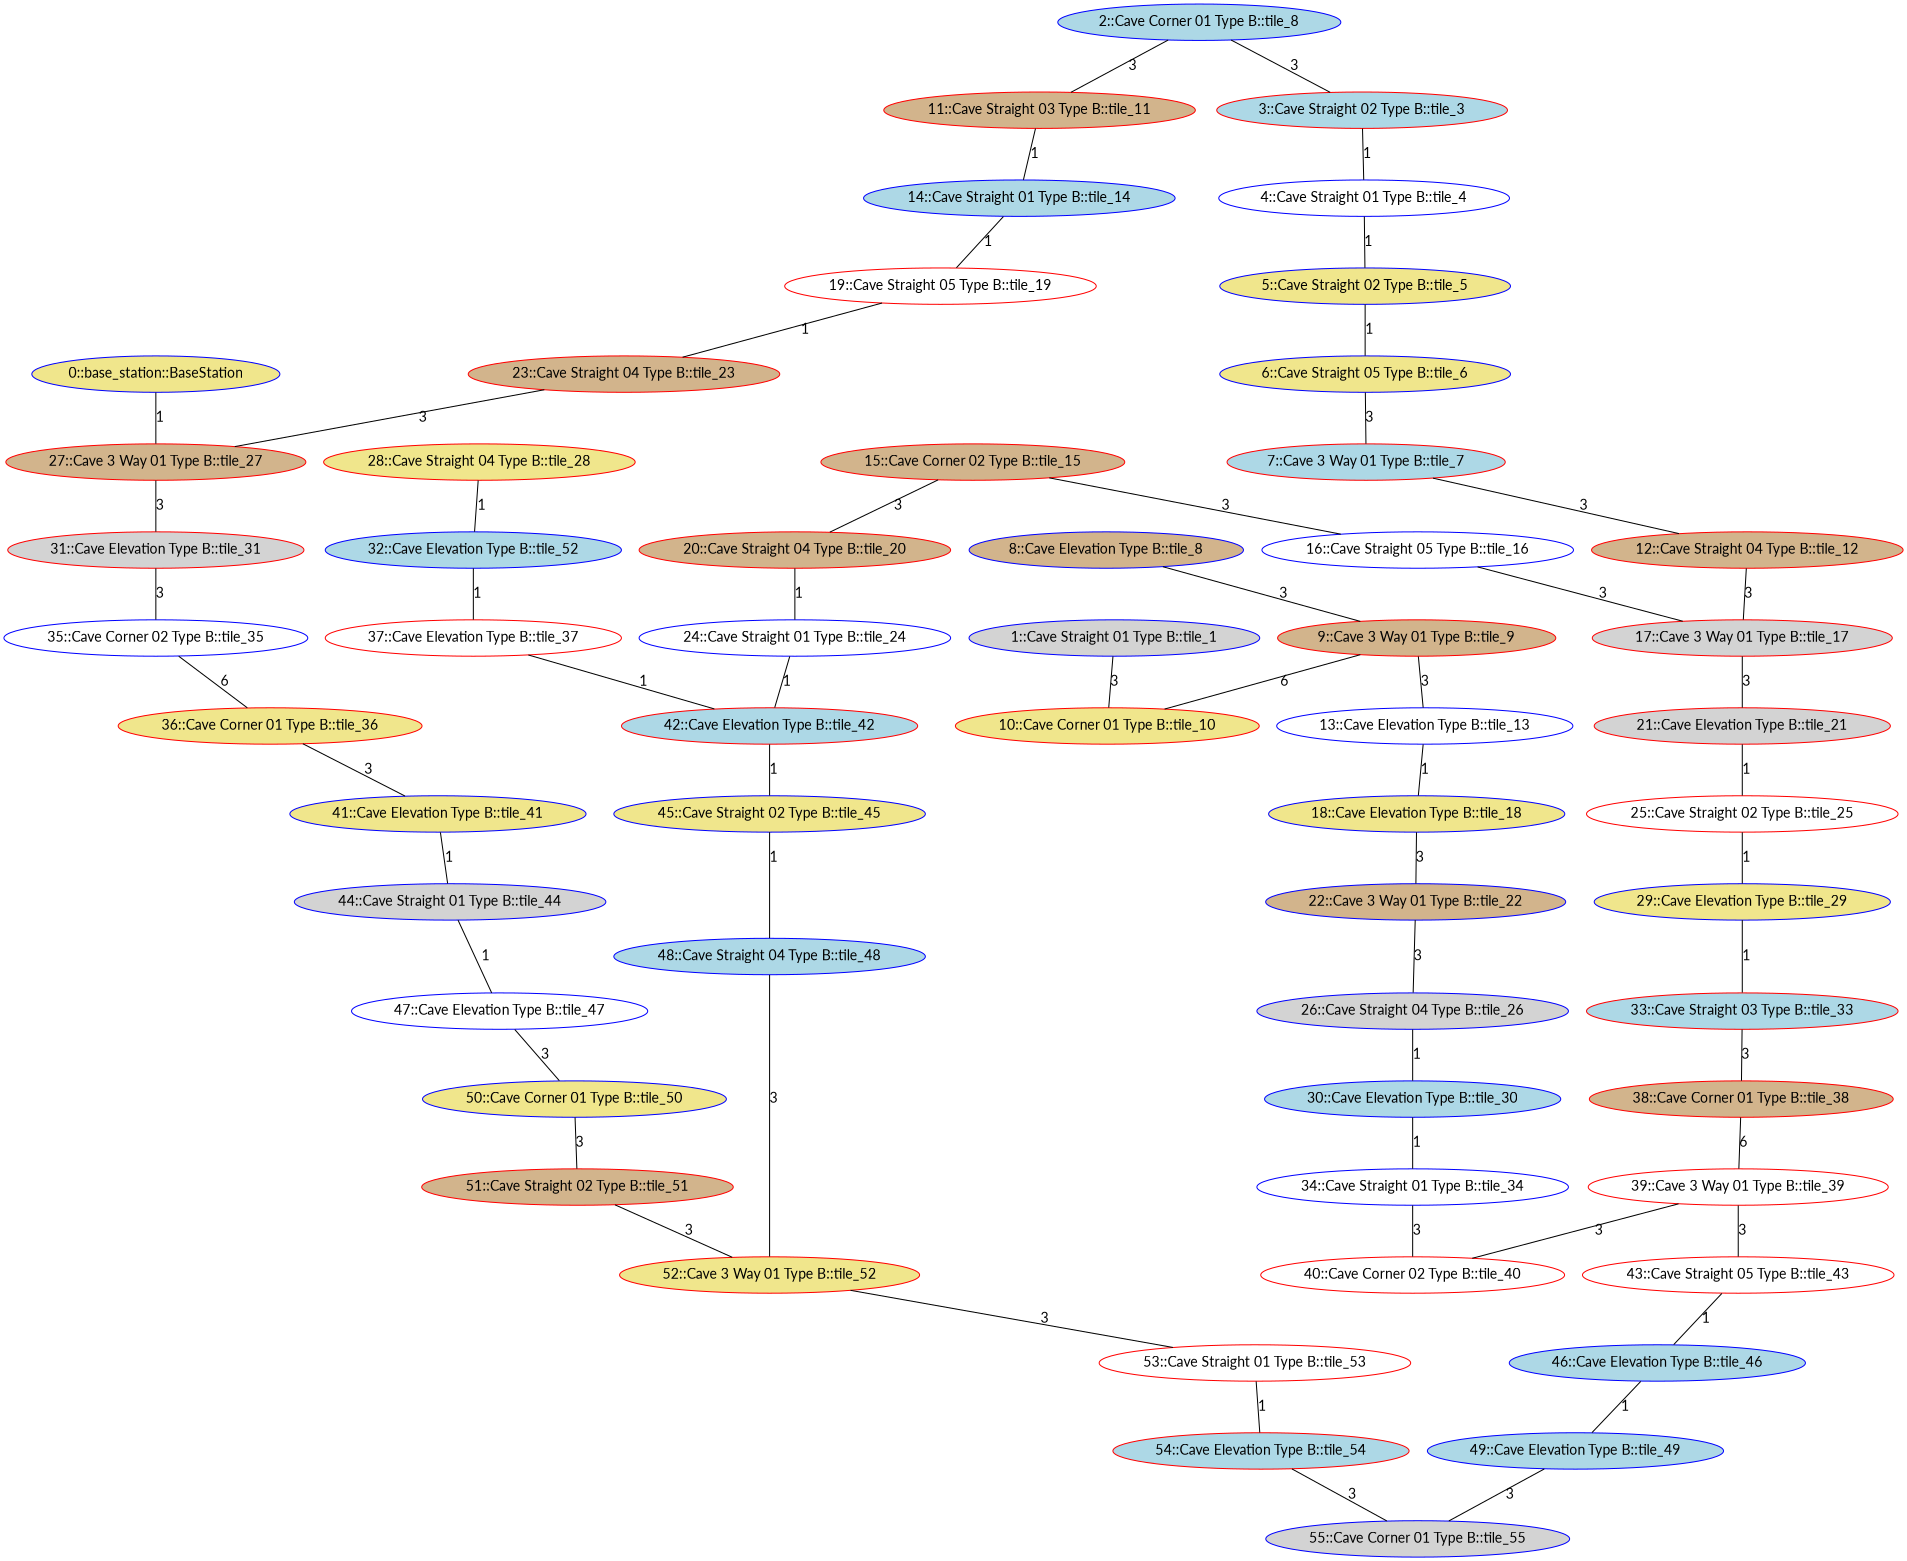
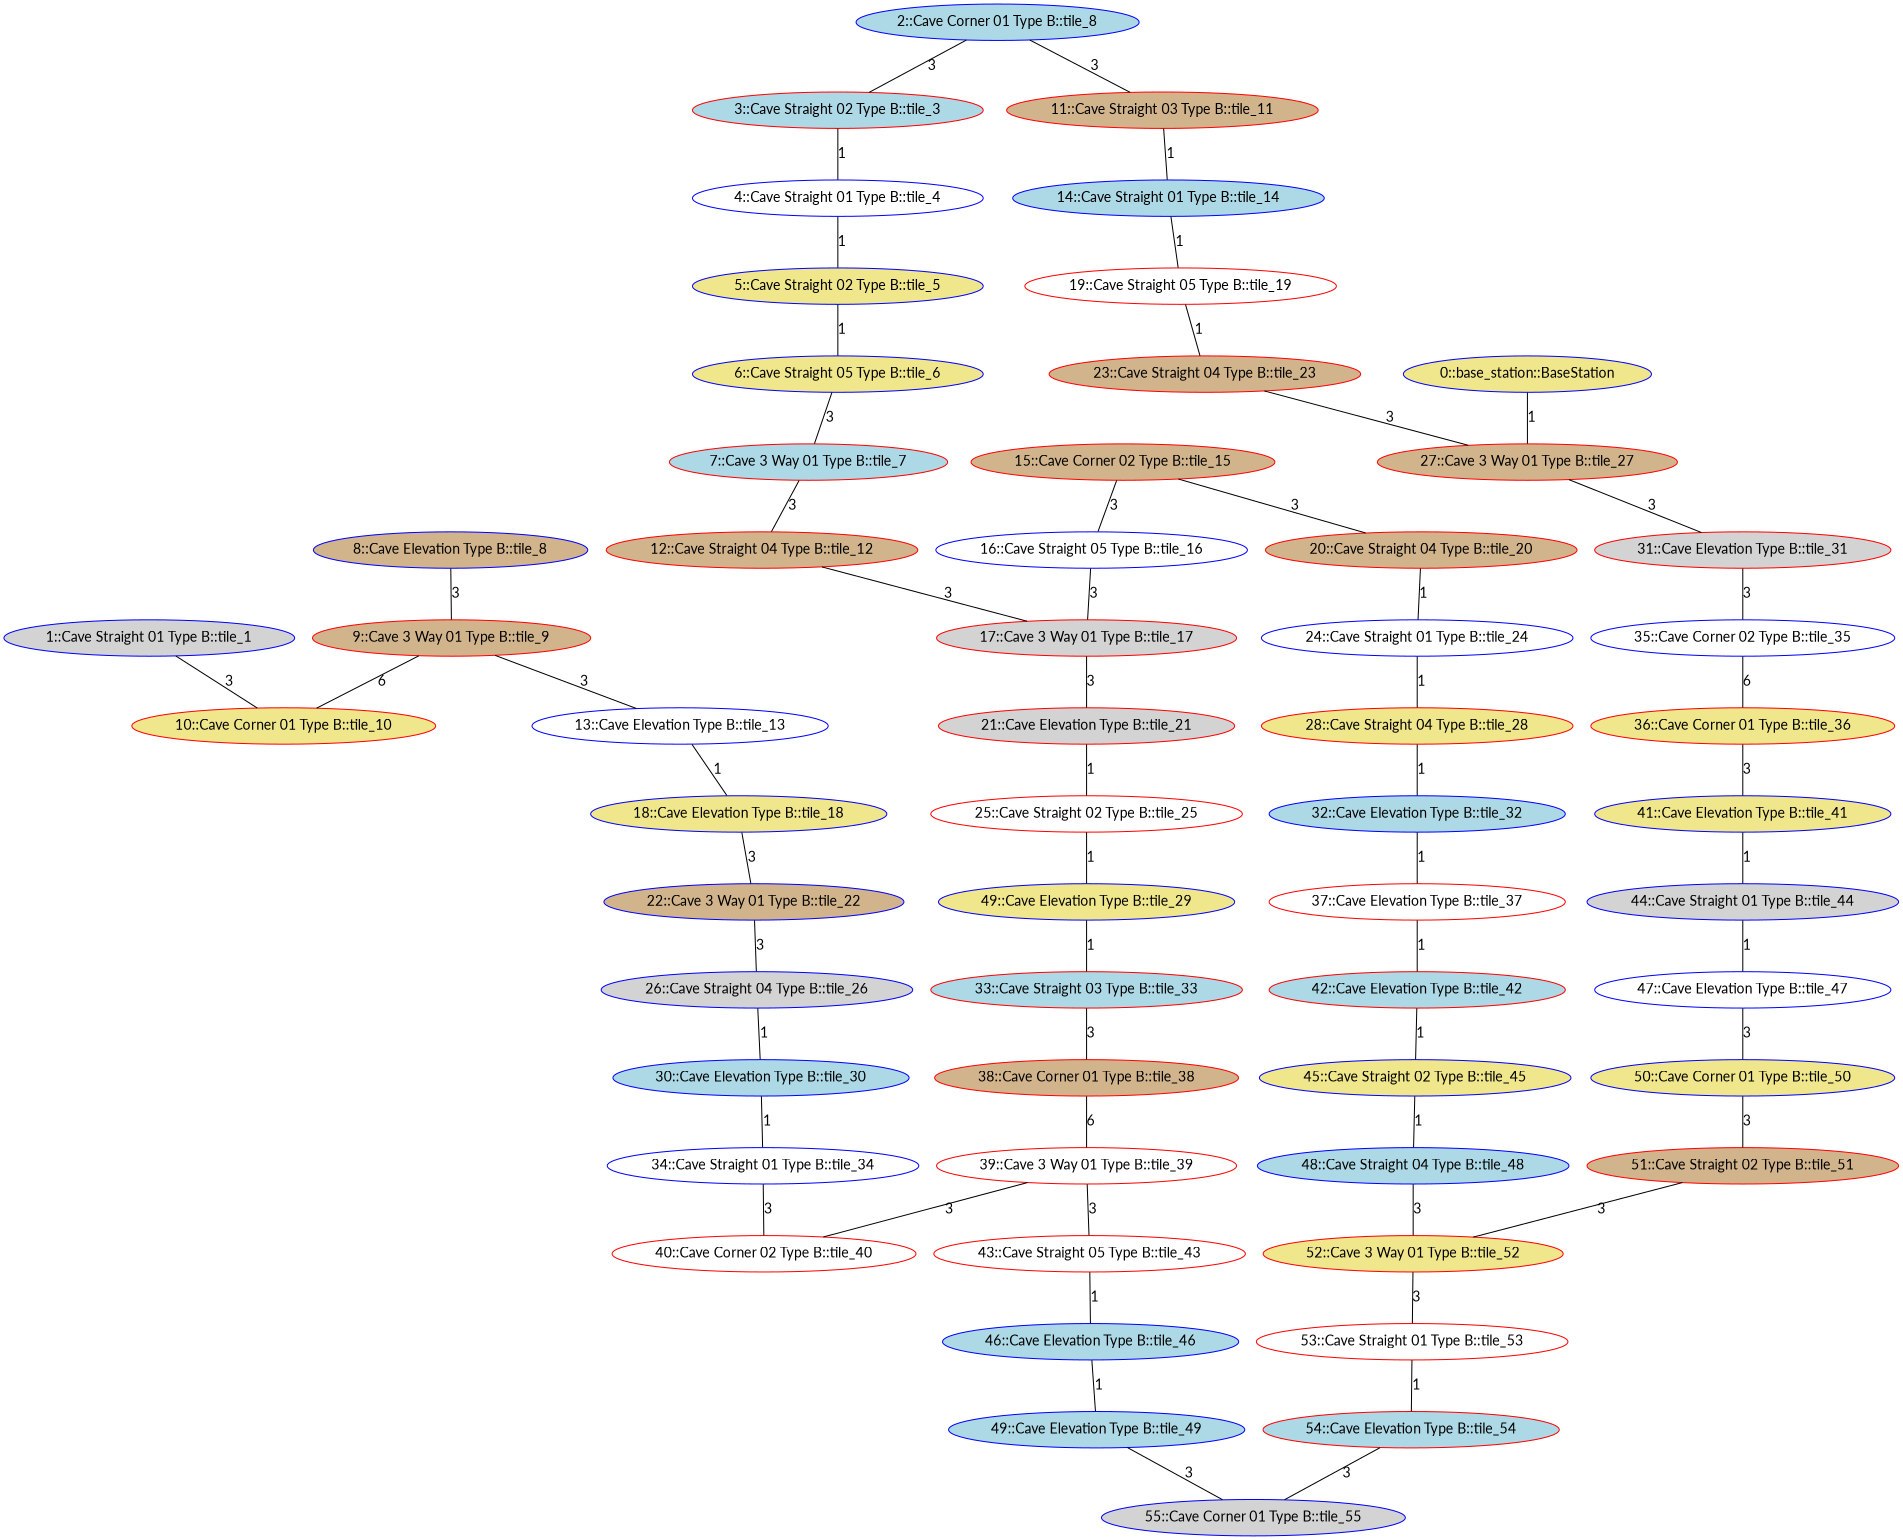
(473, 550) -> (1417, 814)
(782, 682) -> (1417, 682)
(1742, 902) -> (1087, 902)
